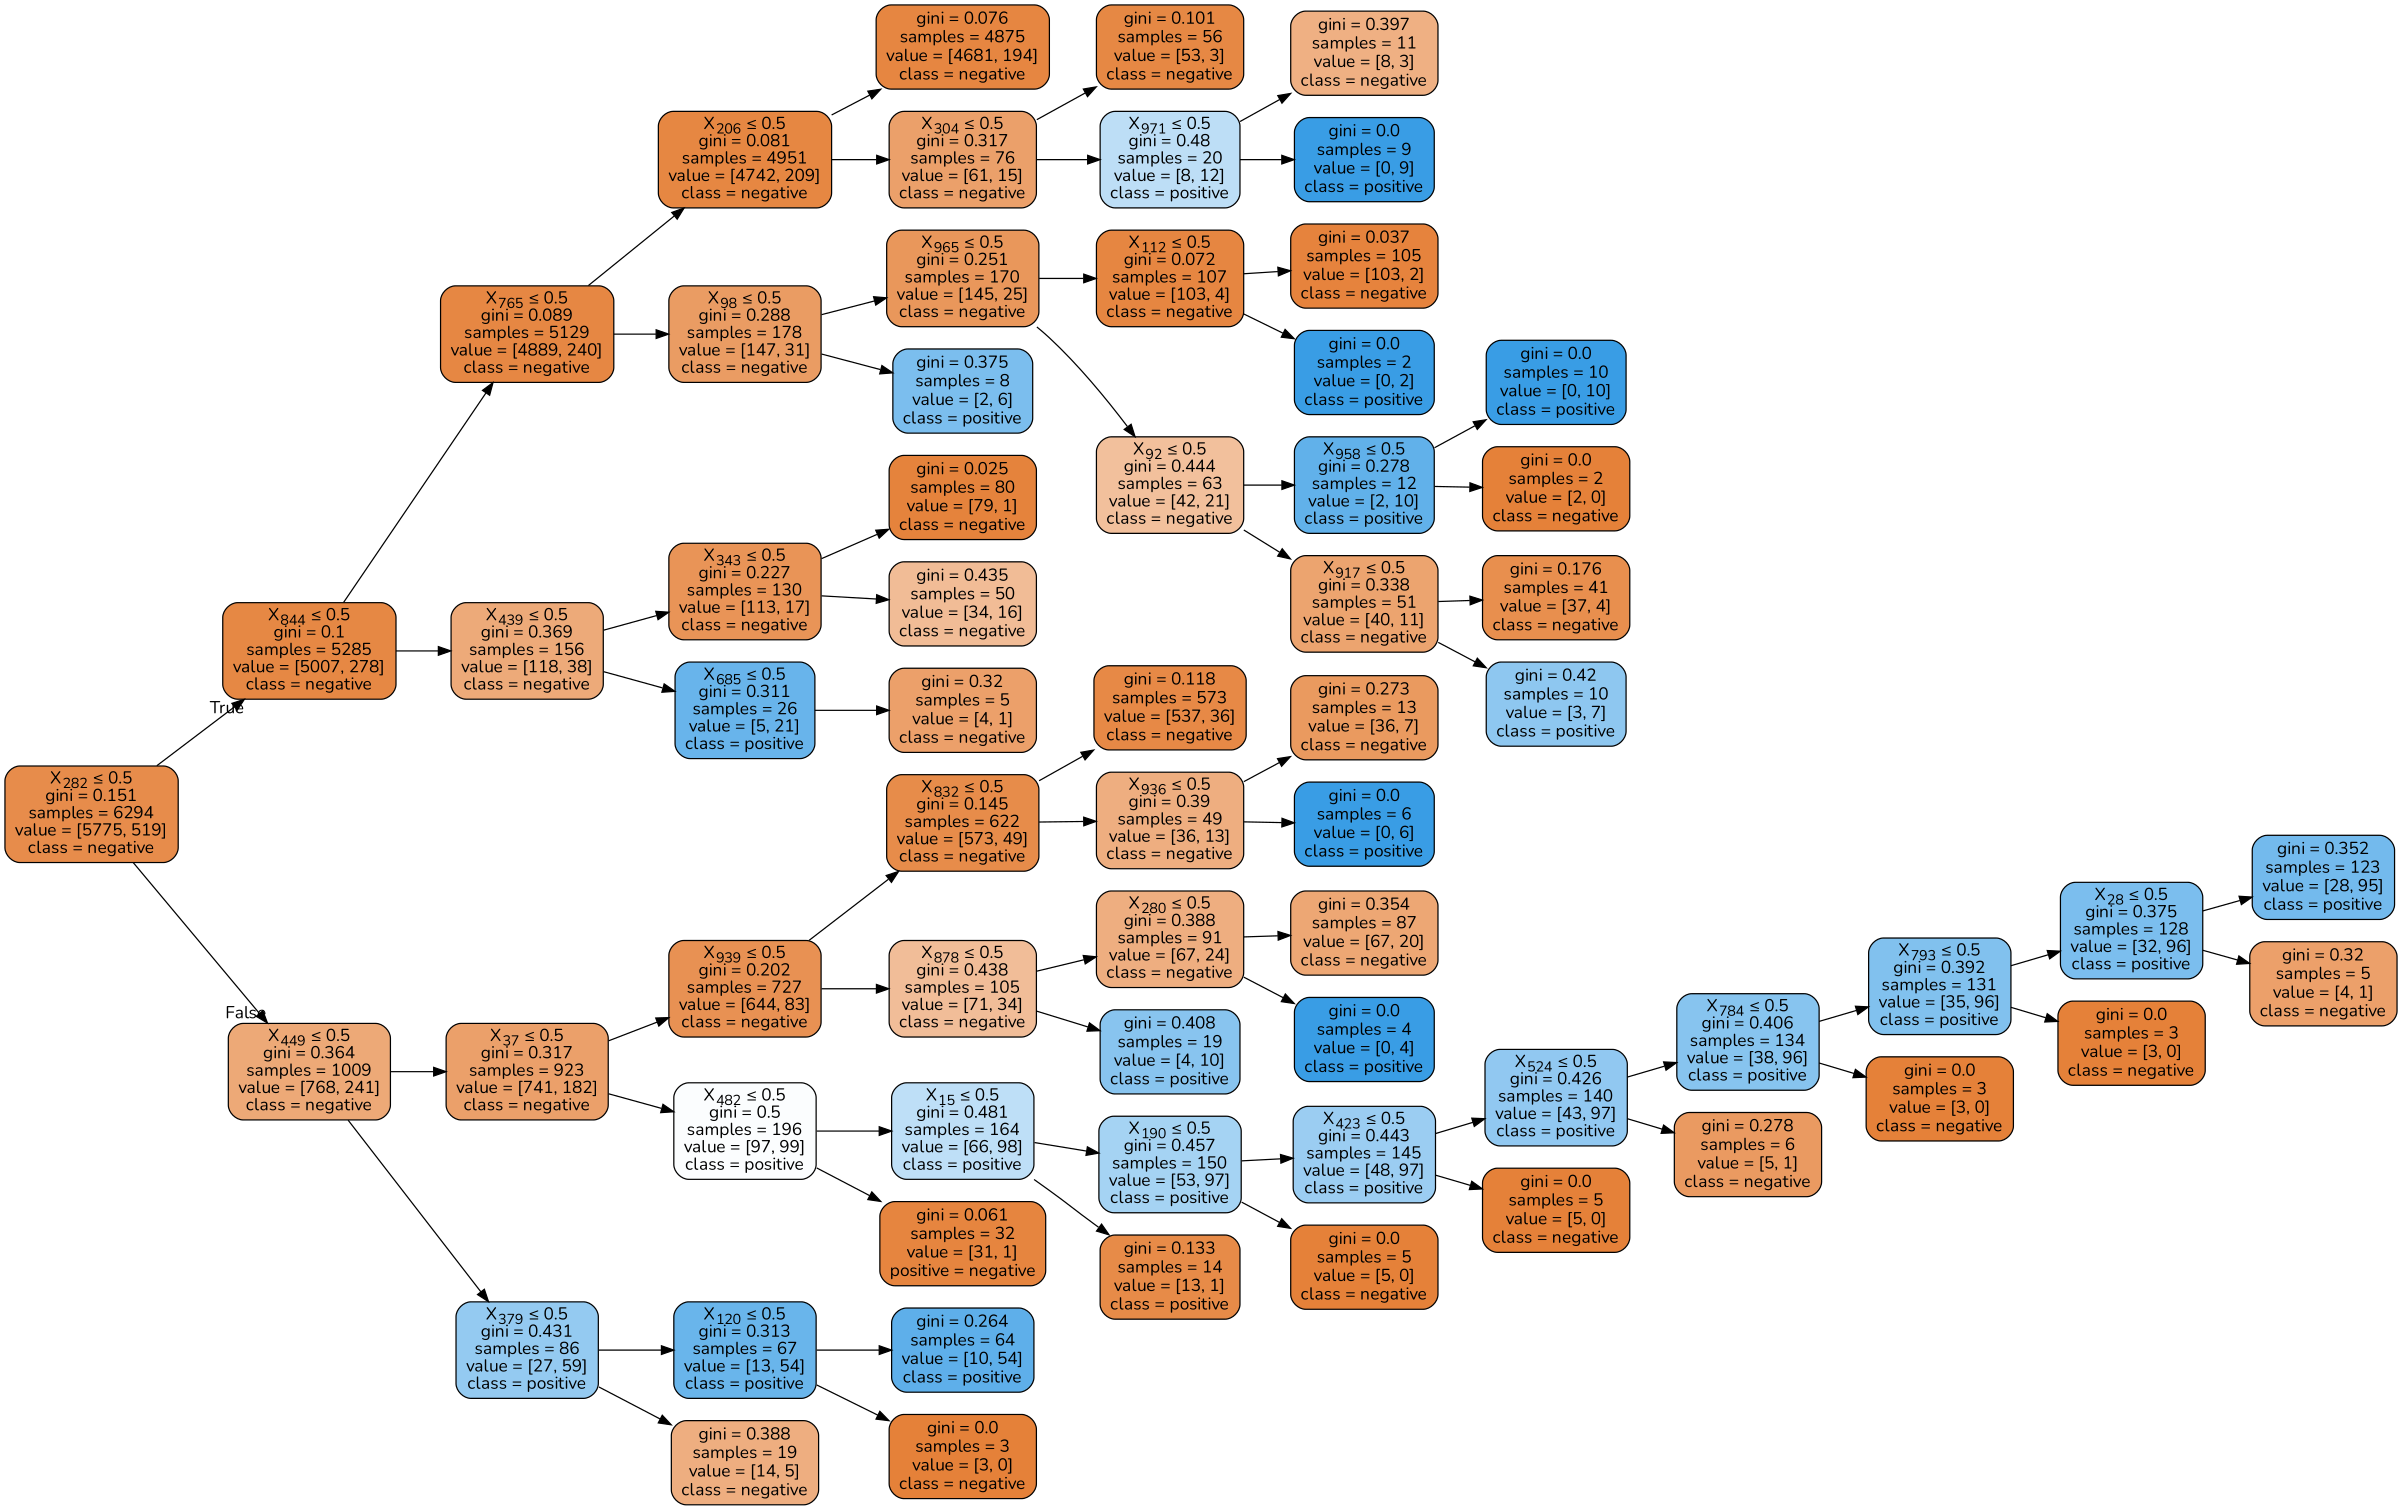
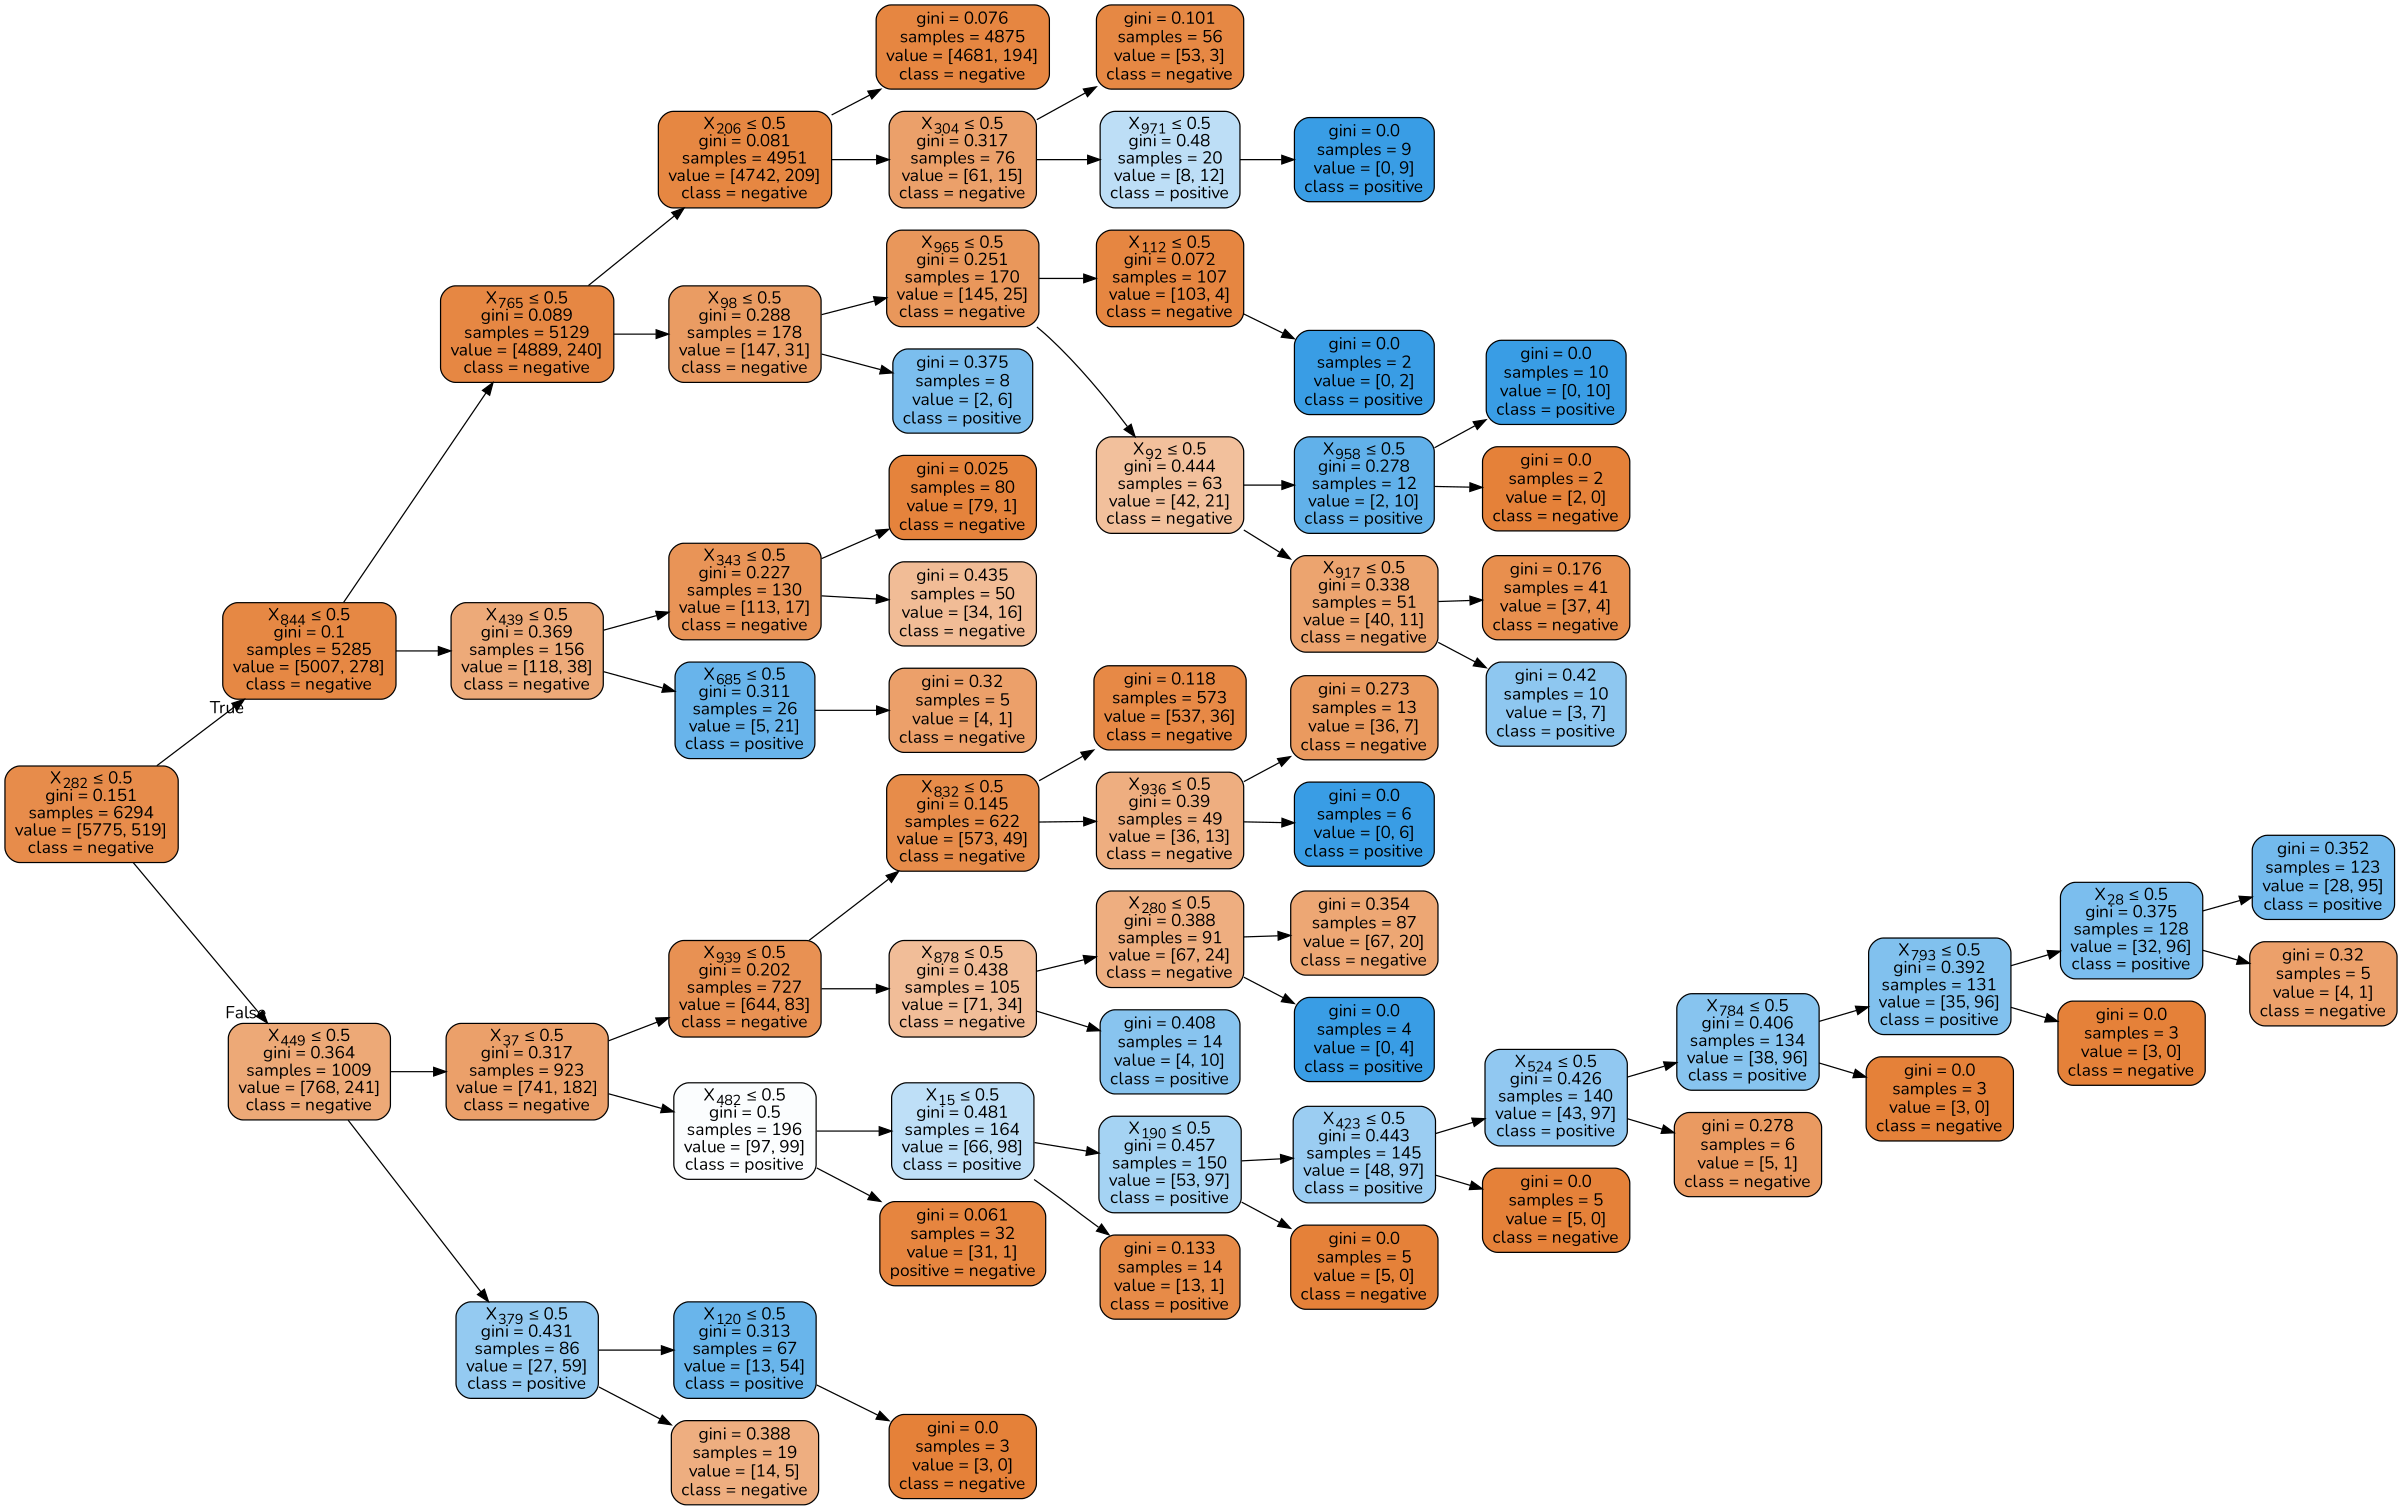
(1364, 53) -> none
(1364, 266) -> none
(1170, 1042) -> (1170, 1042)
(963, 1350) -> none
